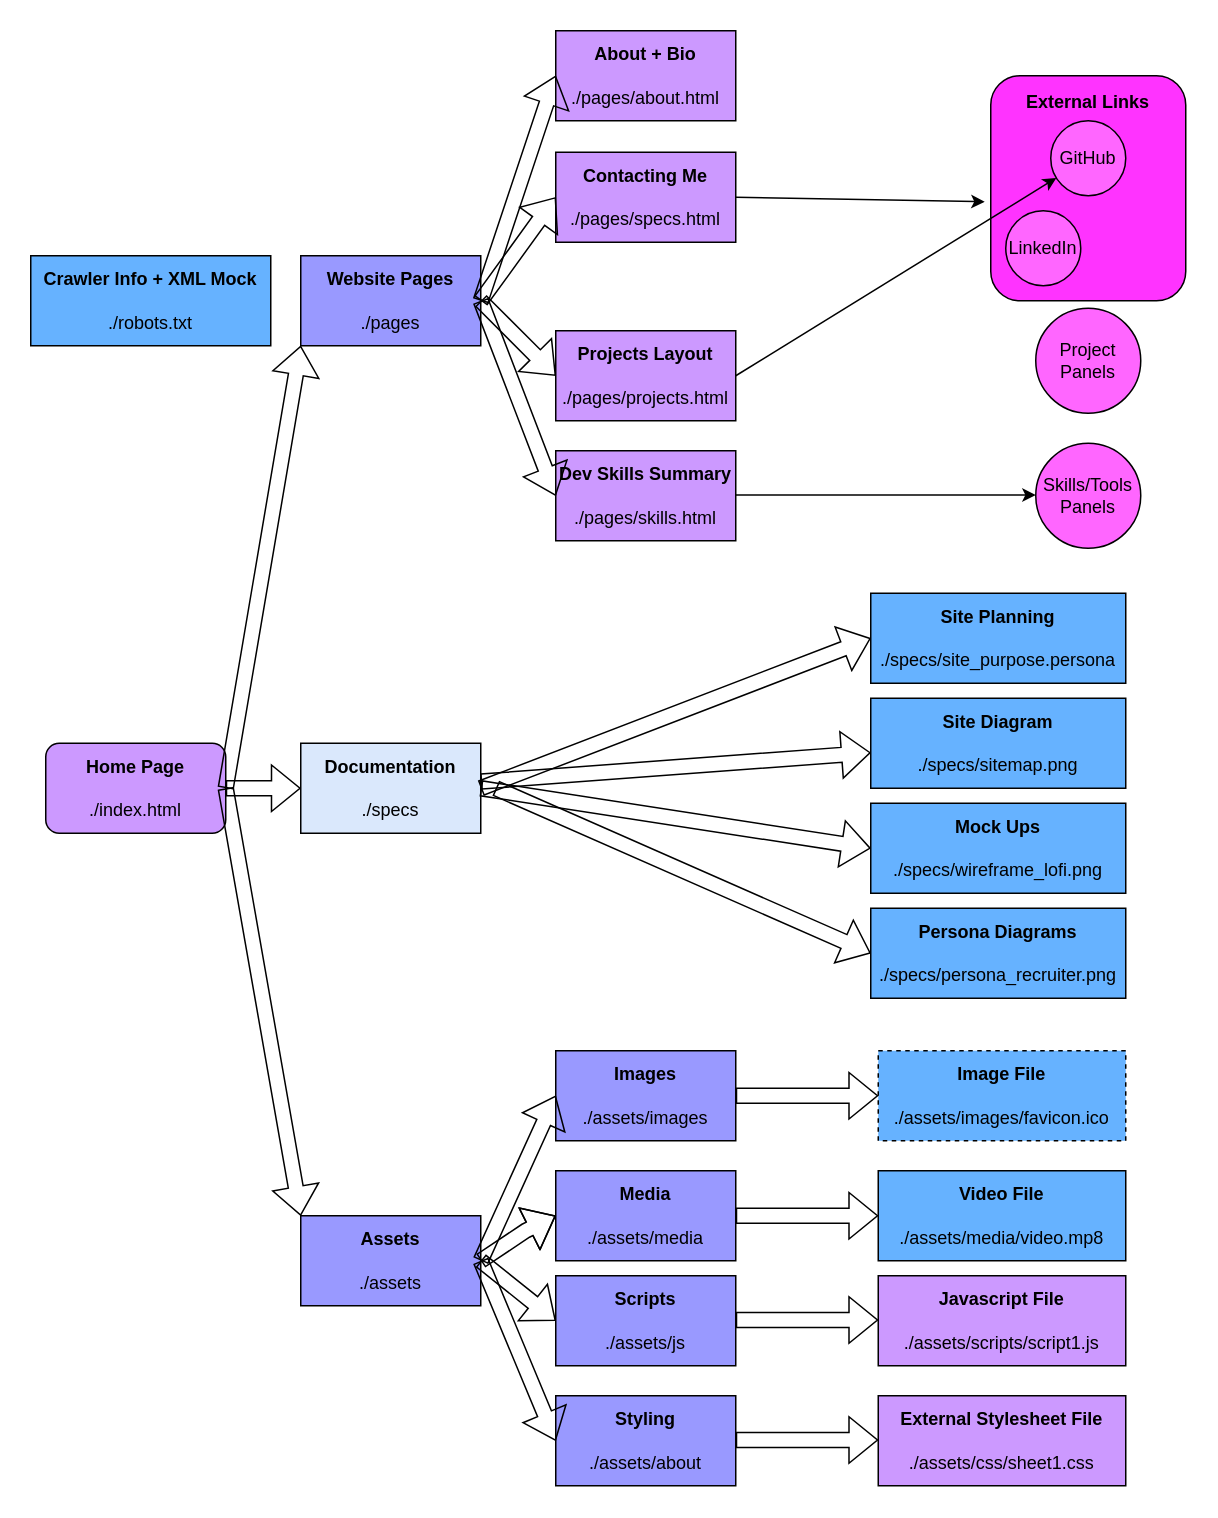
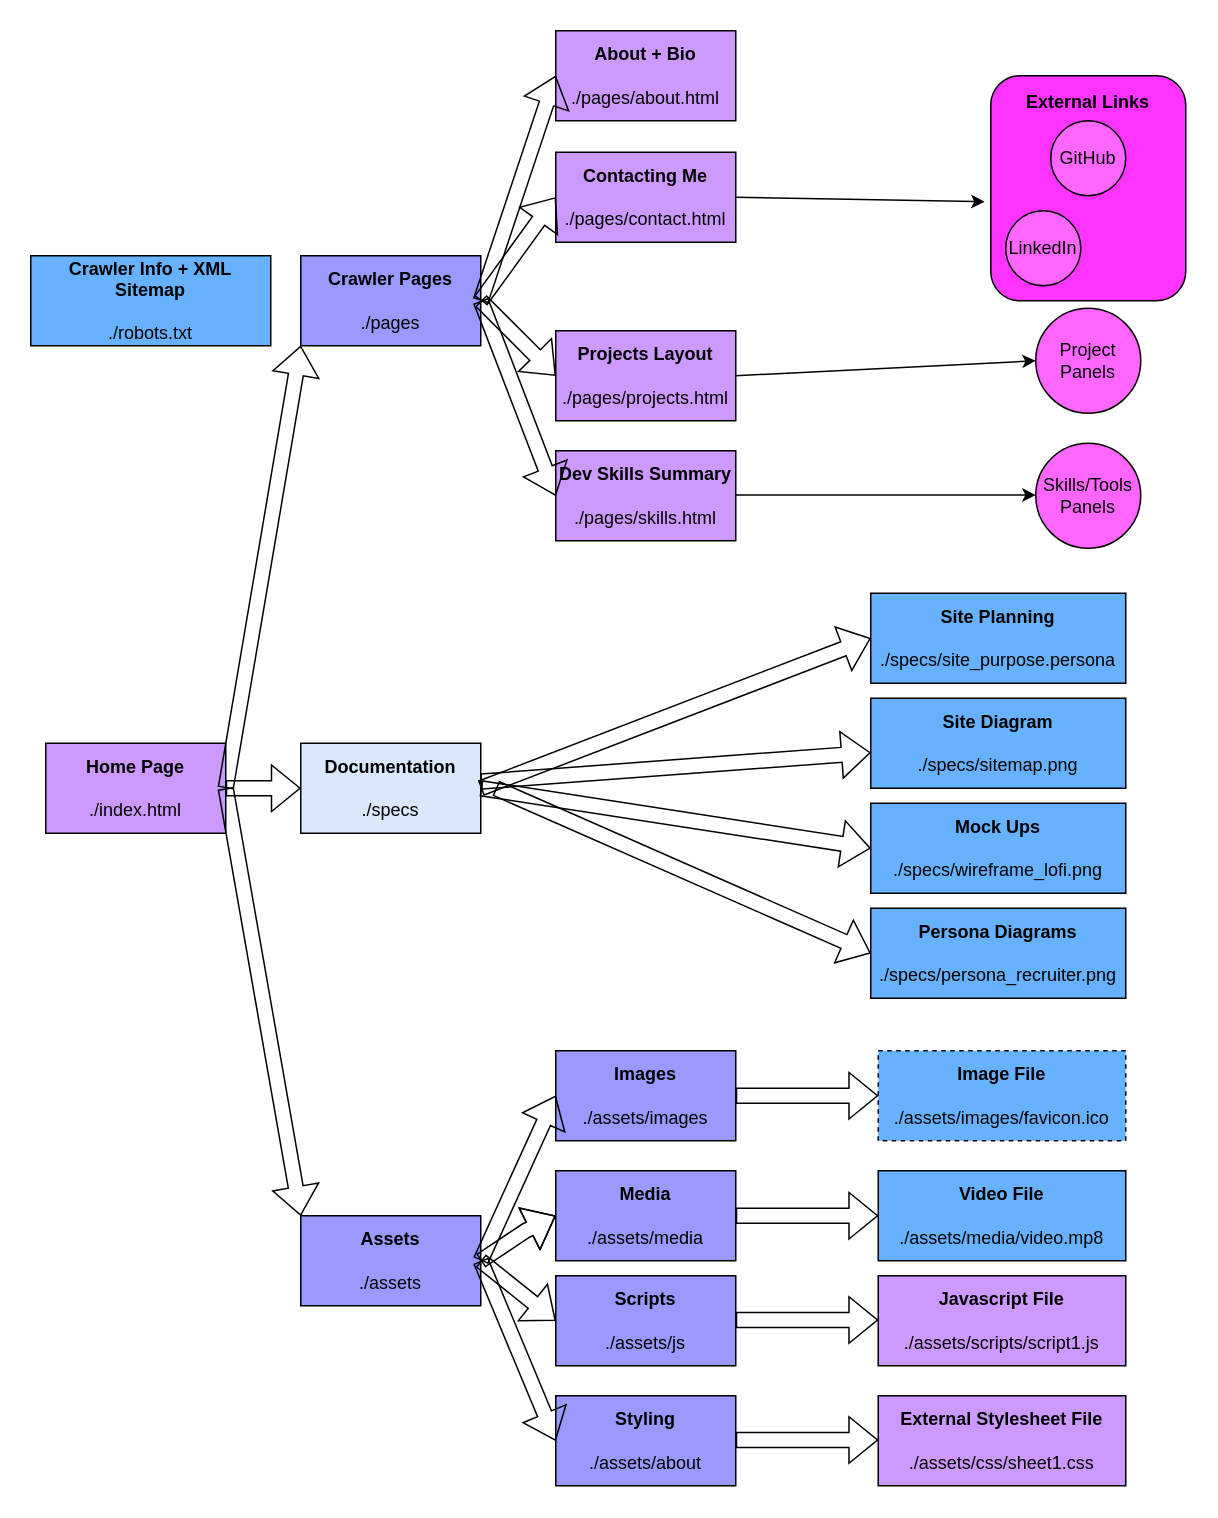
(646, 197) -> (646, 197)
(892, 280) -> (881, 368)
(151, 301) -> (151, 301)
(391, 301) -> (391, 301)
(136, 788) -> (136, 788)
